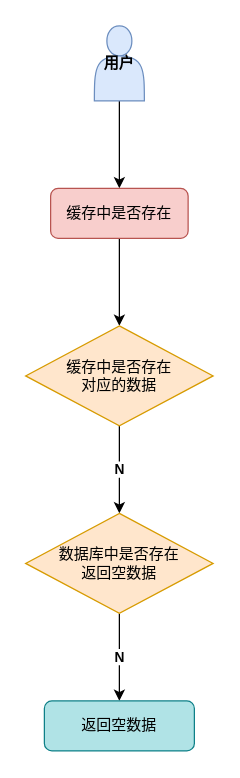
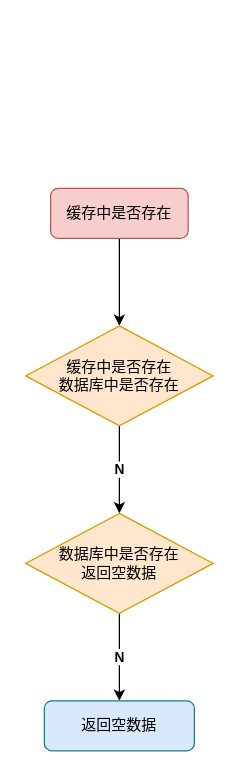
(119, 63) -> none
(119, 140) -> none
(119, 376) -> (119, 376)
(119, 726) -> (119, 726)
